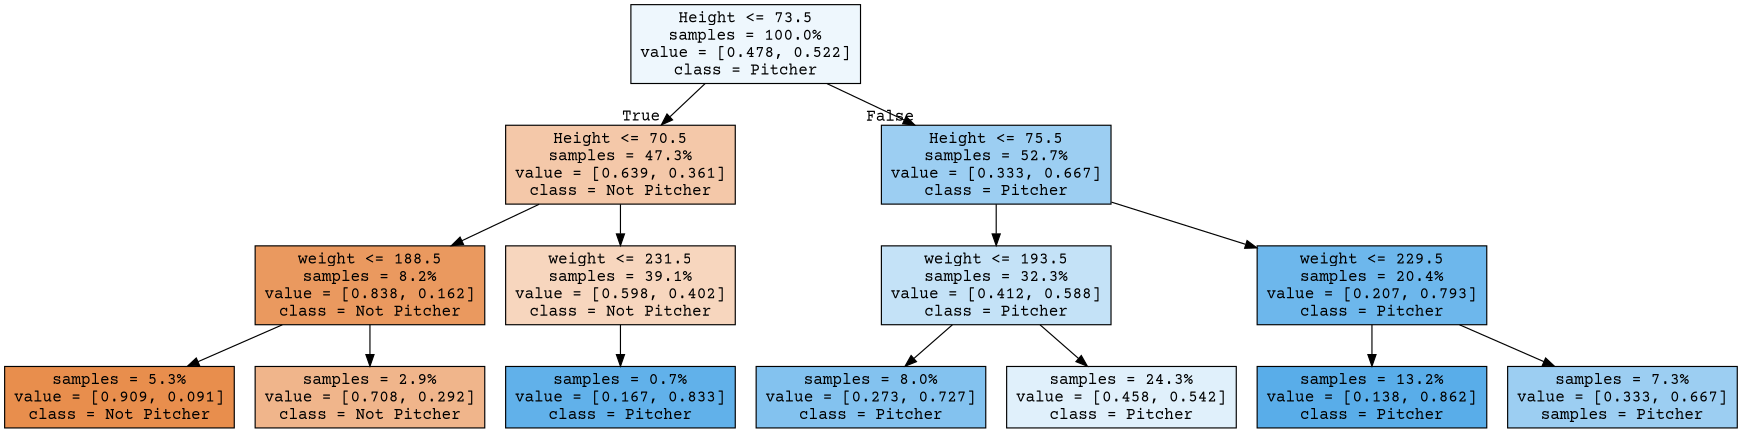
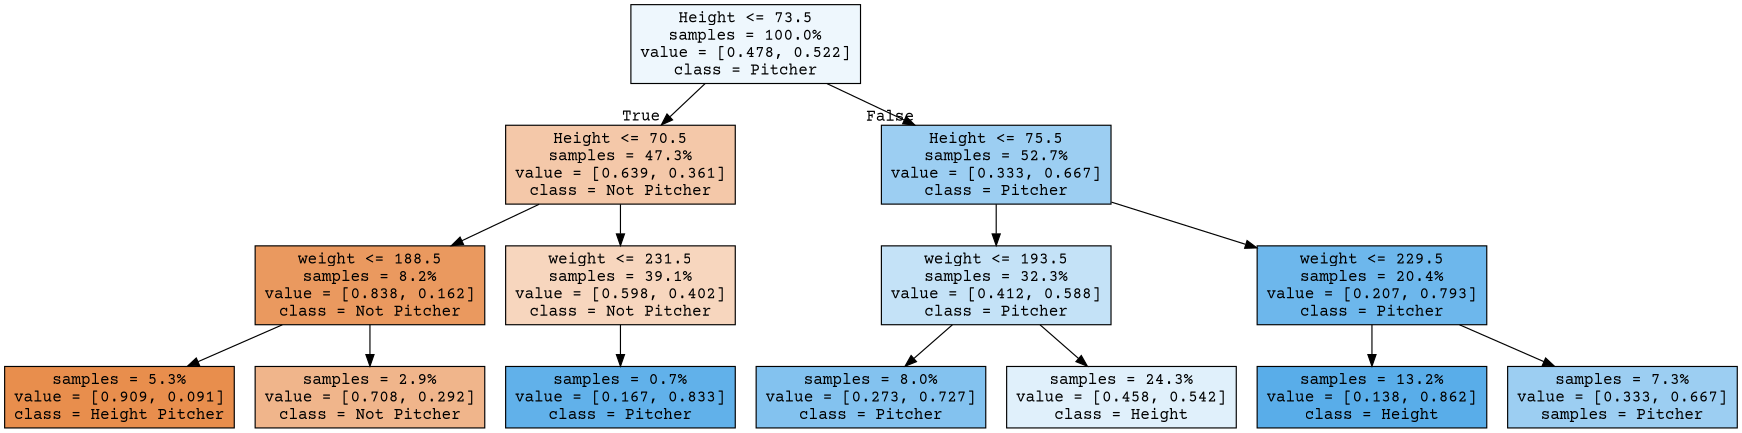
(119, 397) -> (119, 397)
(1121, 397) -> (1121, 397)
(1372, 397) -> (1372, 397)
